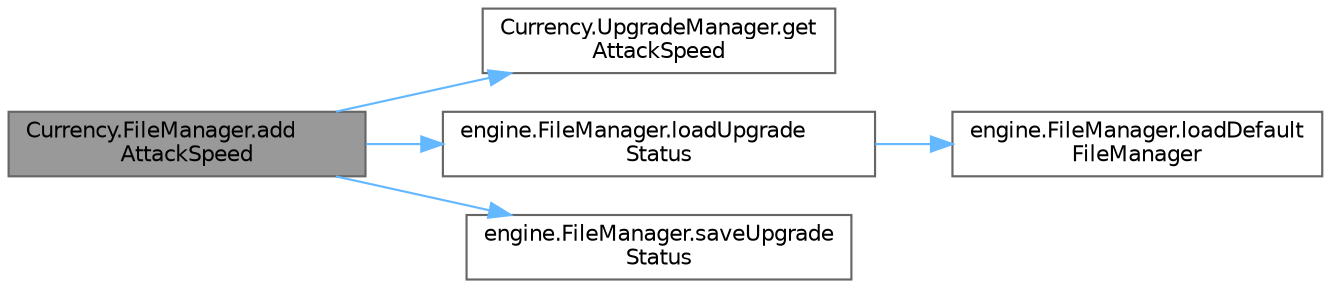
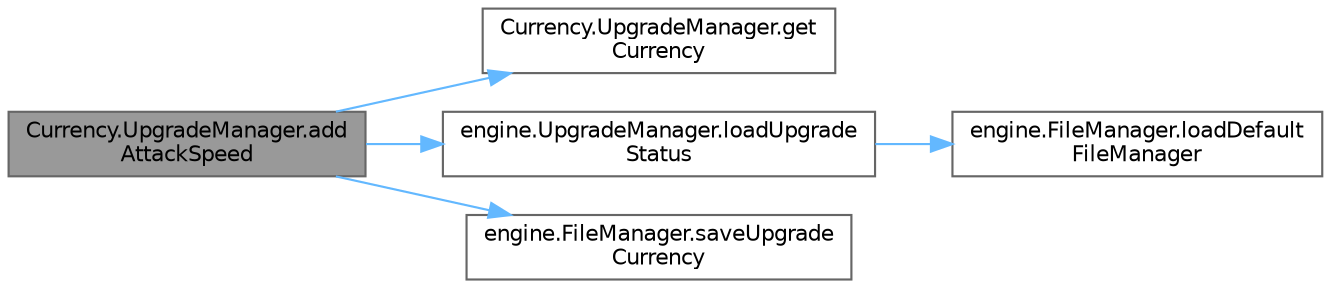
(659, 41) -> (659, 41)
(187, 144) -> (187, 144)
(659, 144) -> (659, 144)
(659, 247) -> (659, 247)
